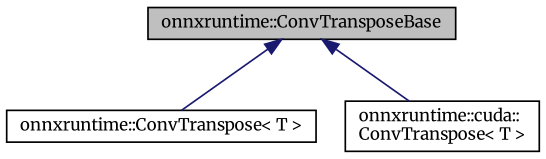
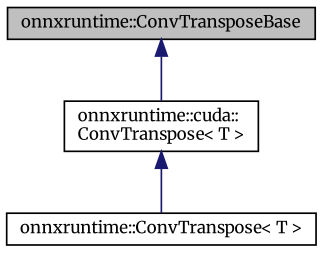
(225, 80) -> (161, 191)
